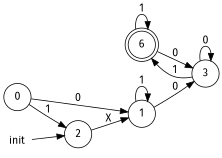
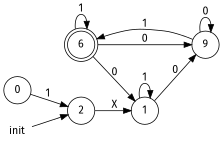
(206, 74) -> (206, 45)
(76, 105) -> (111, 76)
